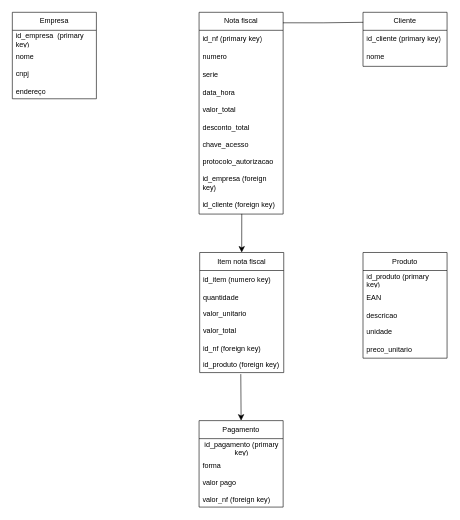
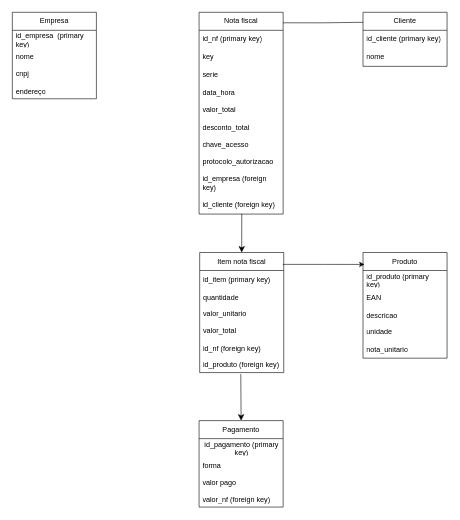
(215, 57) -> (209, 57)
none -> (321, 264)
(240, 279) -> (241, 279)
(393, 332) -> (391, 332)
